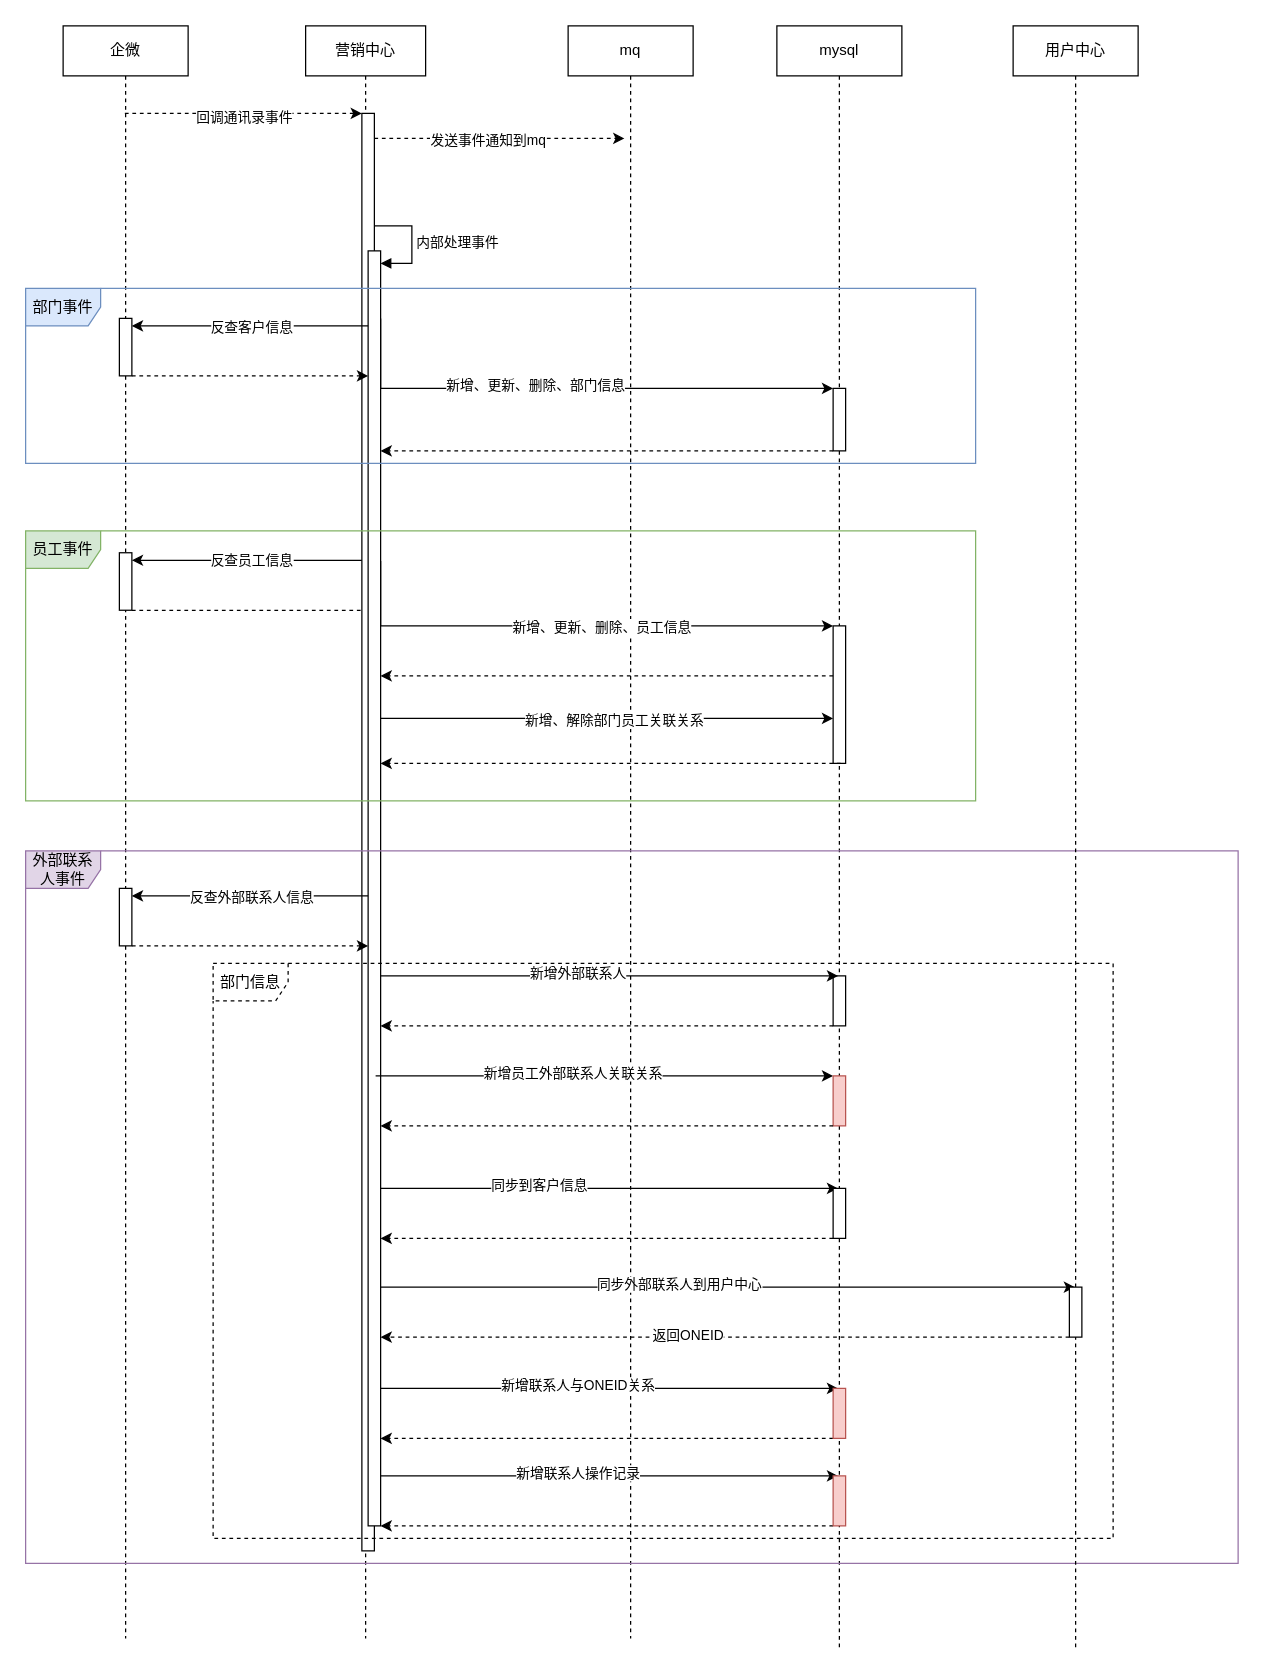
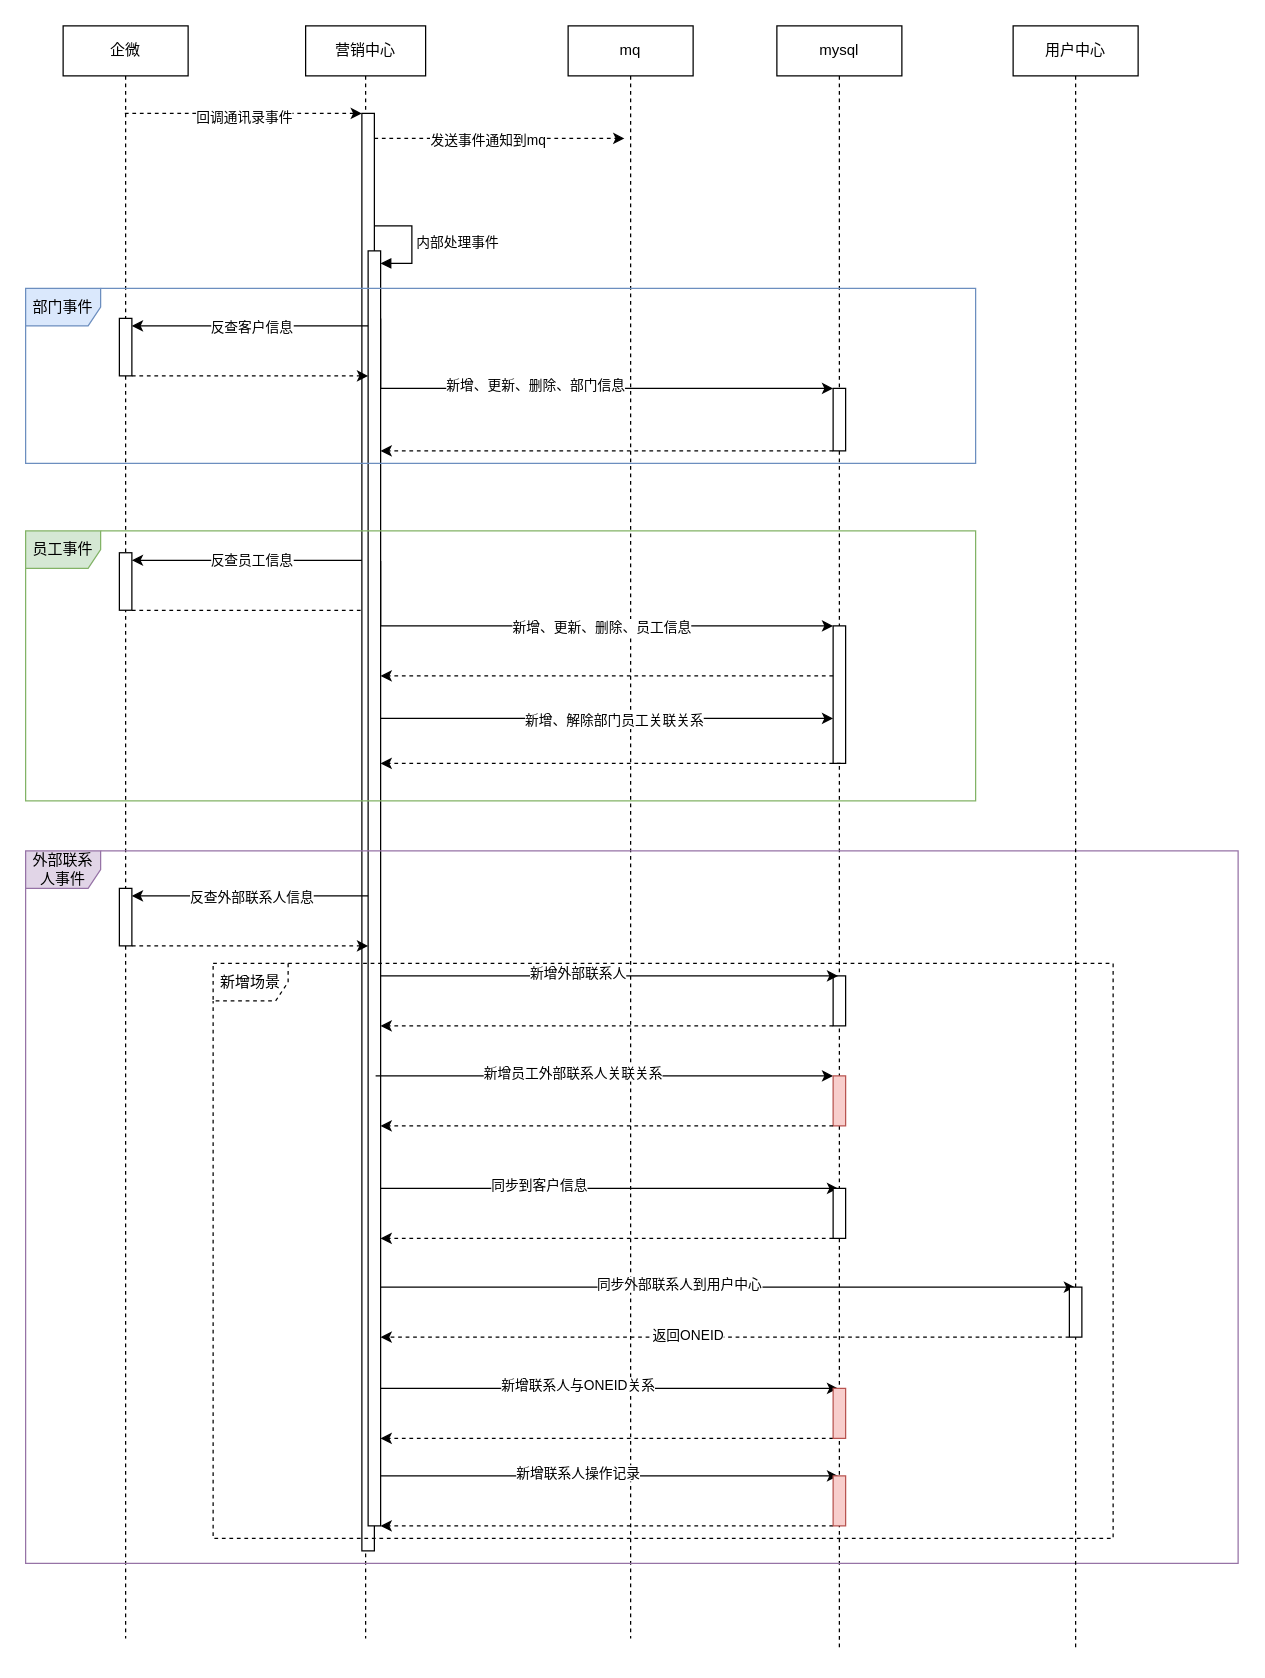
(251, 982) -> (251, 982)
